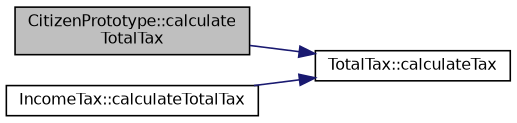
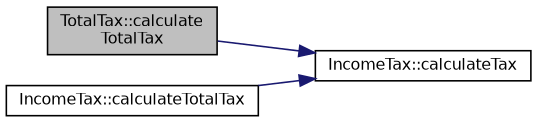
(132, 31) -> (132, 31)
(413, 66) -> (423, 66)
